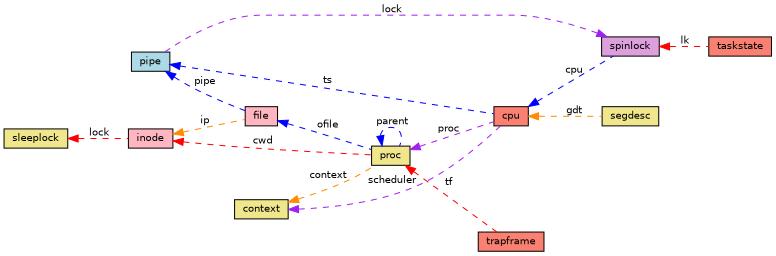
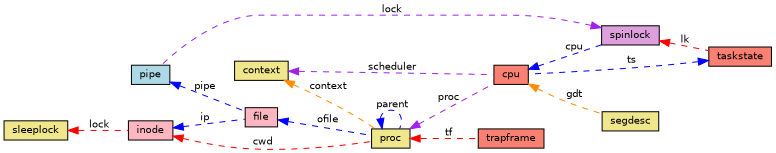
(337, 90) -> (613, 69)
(214, 126) -> (214, 123)
